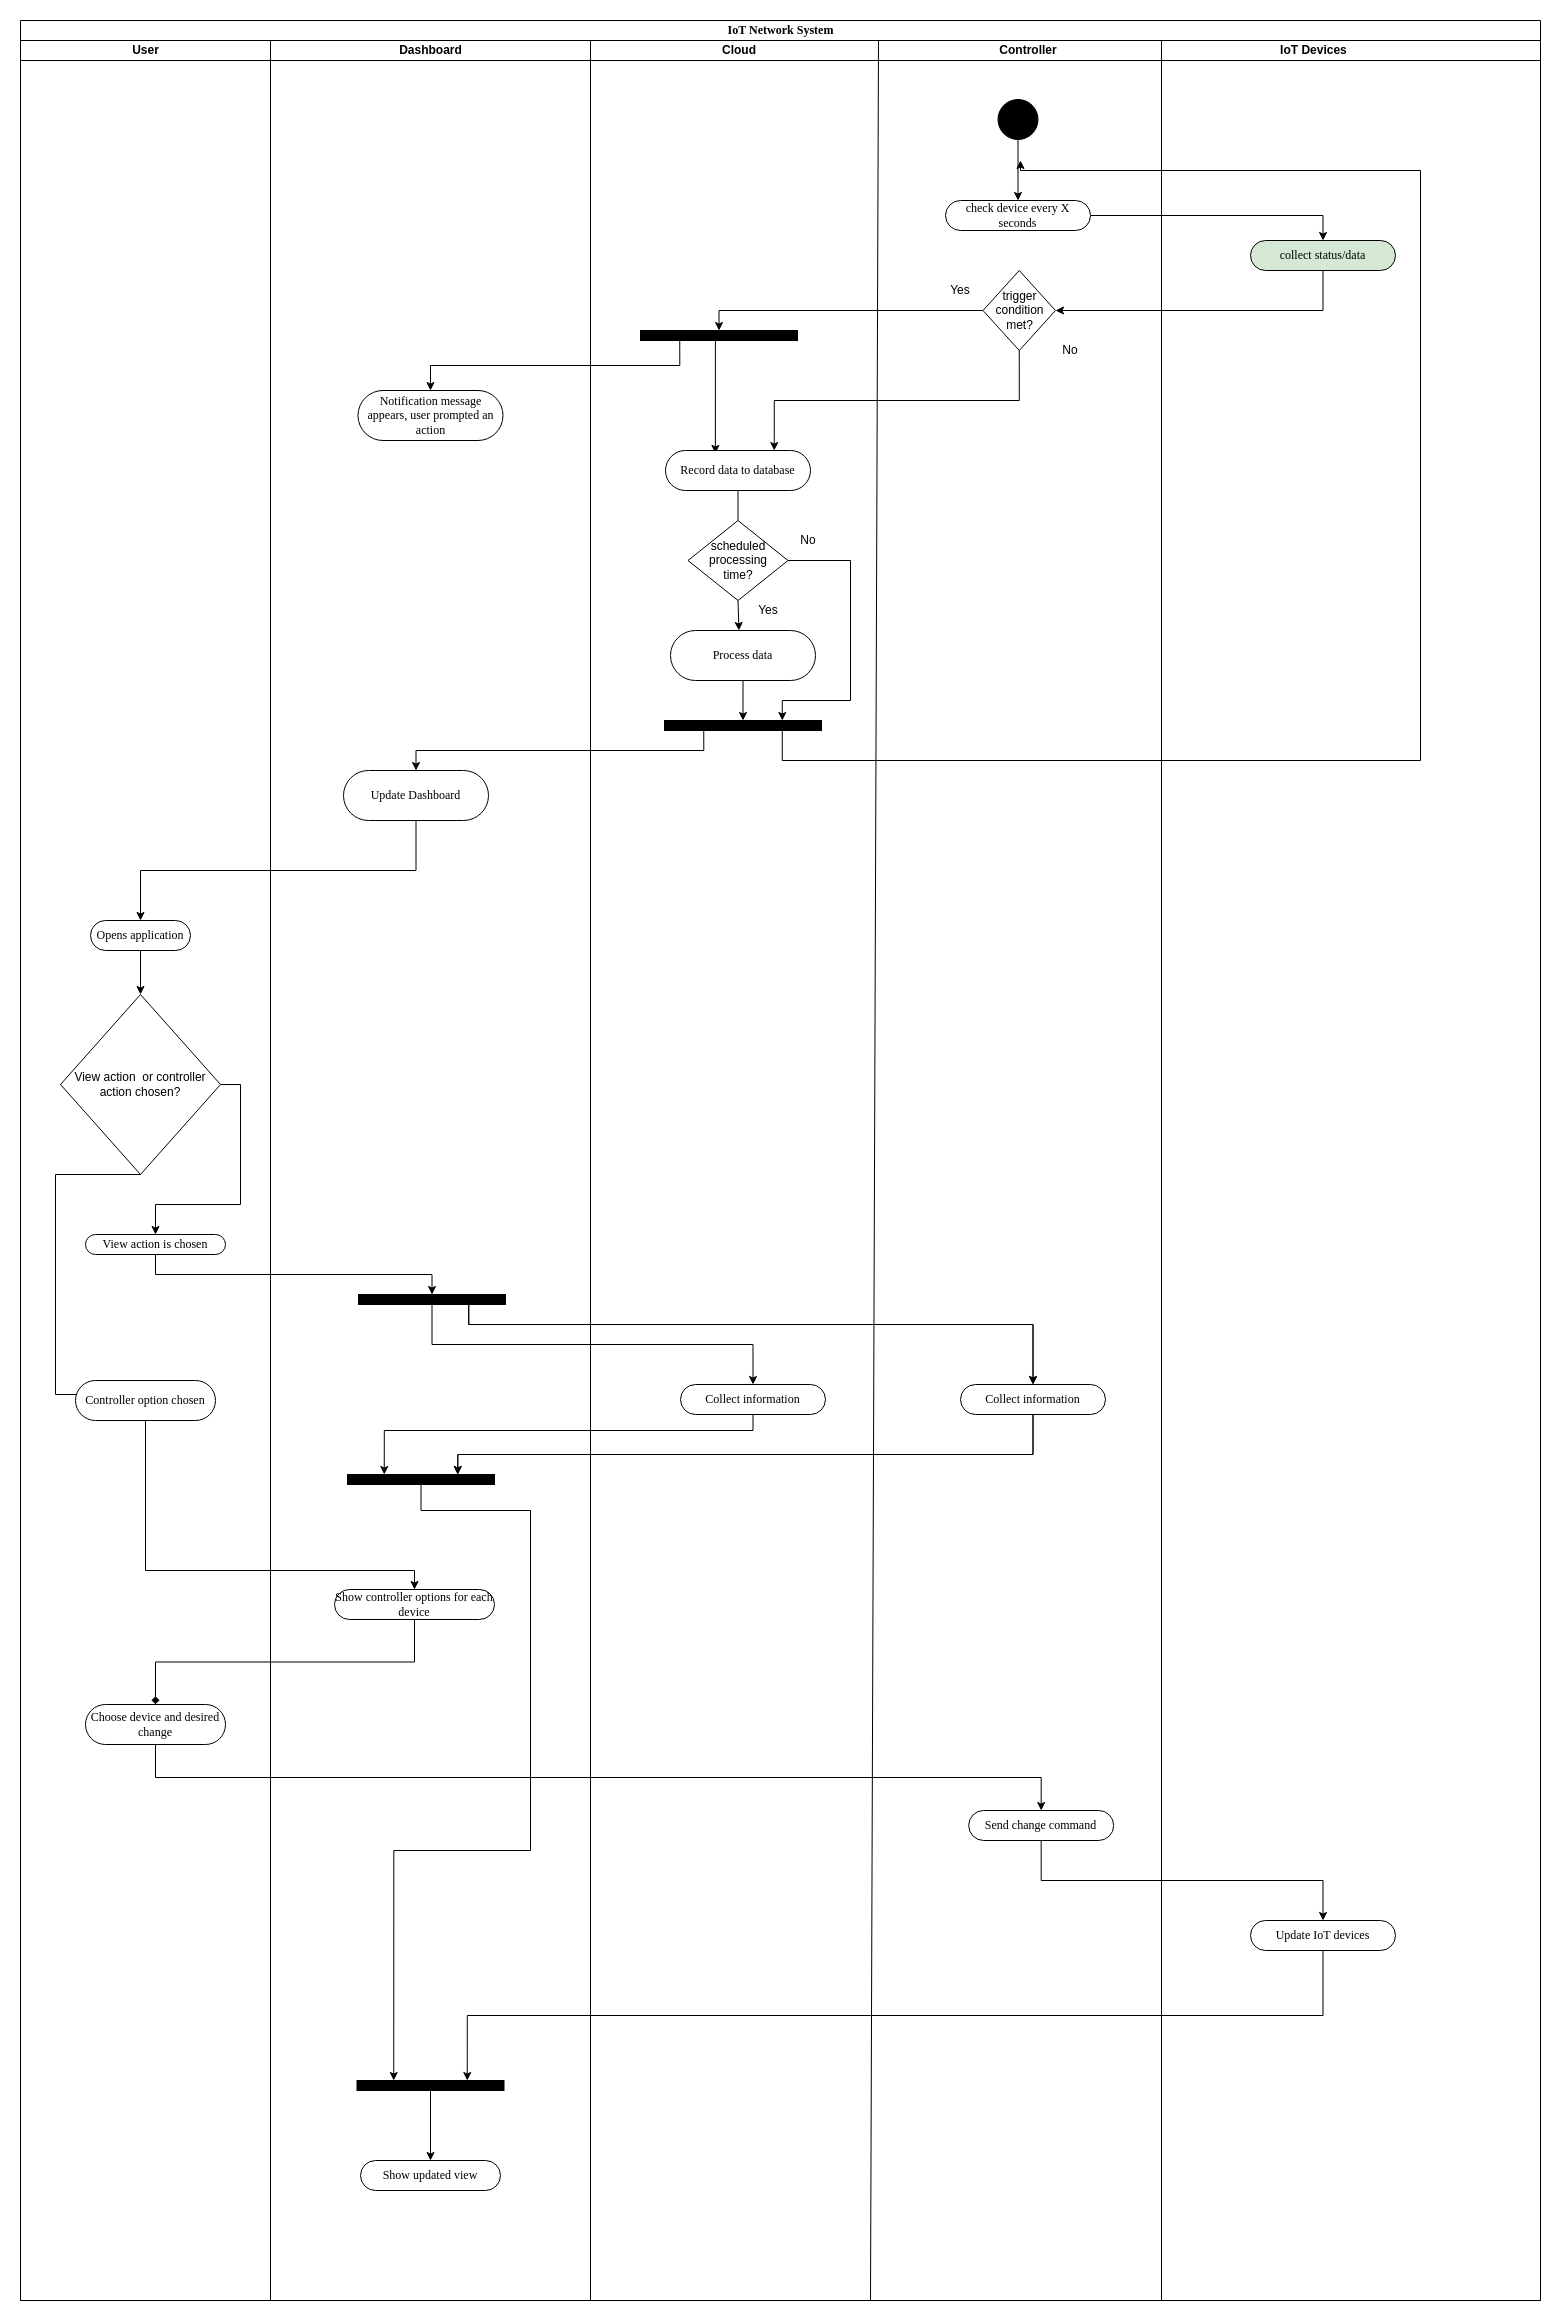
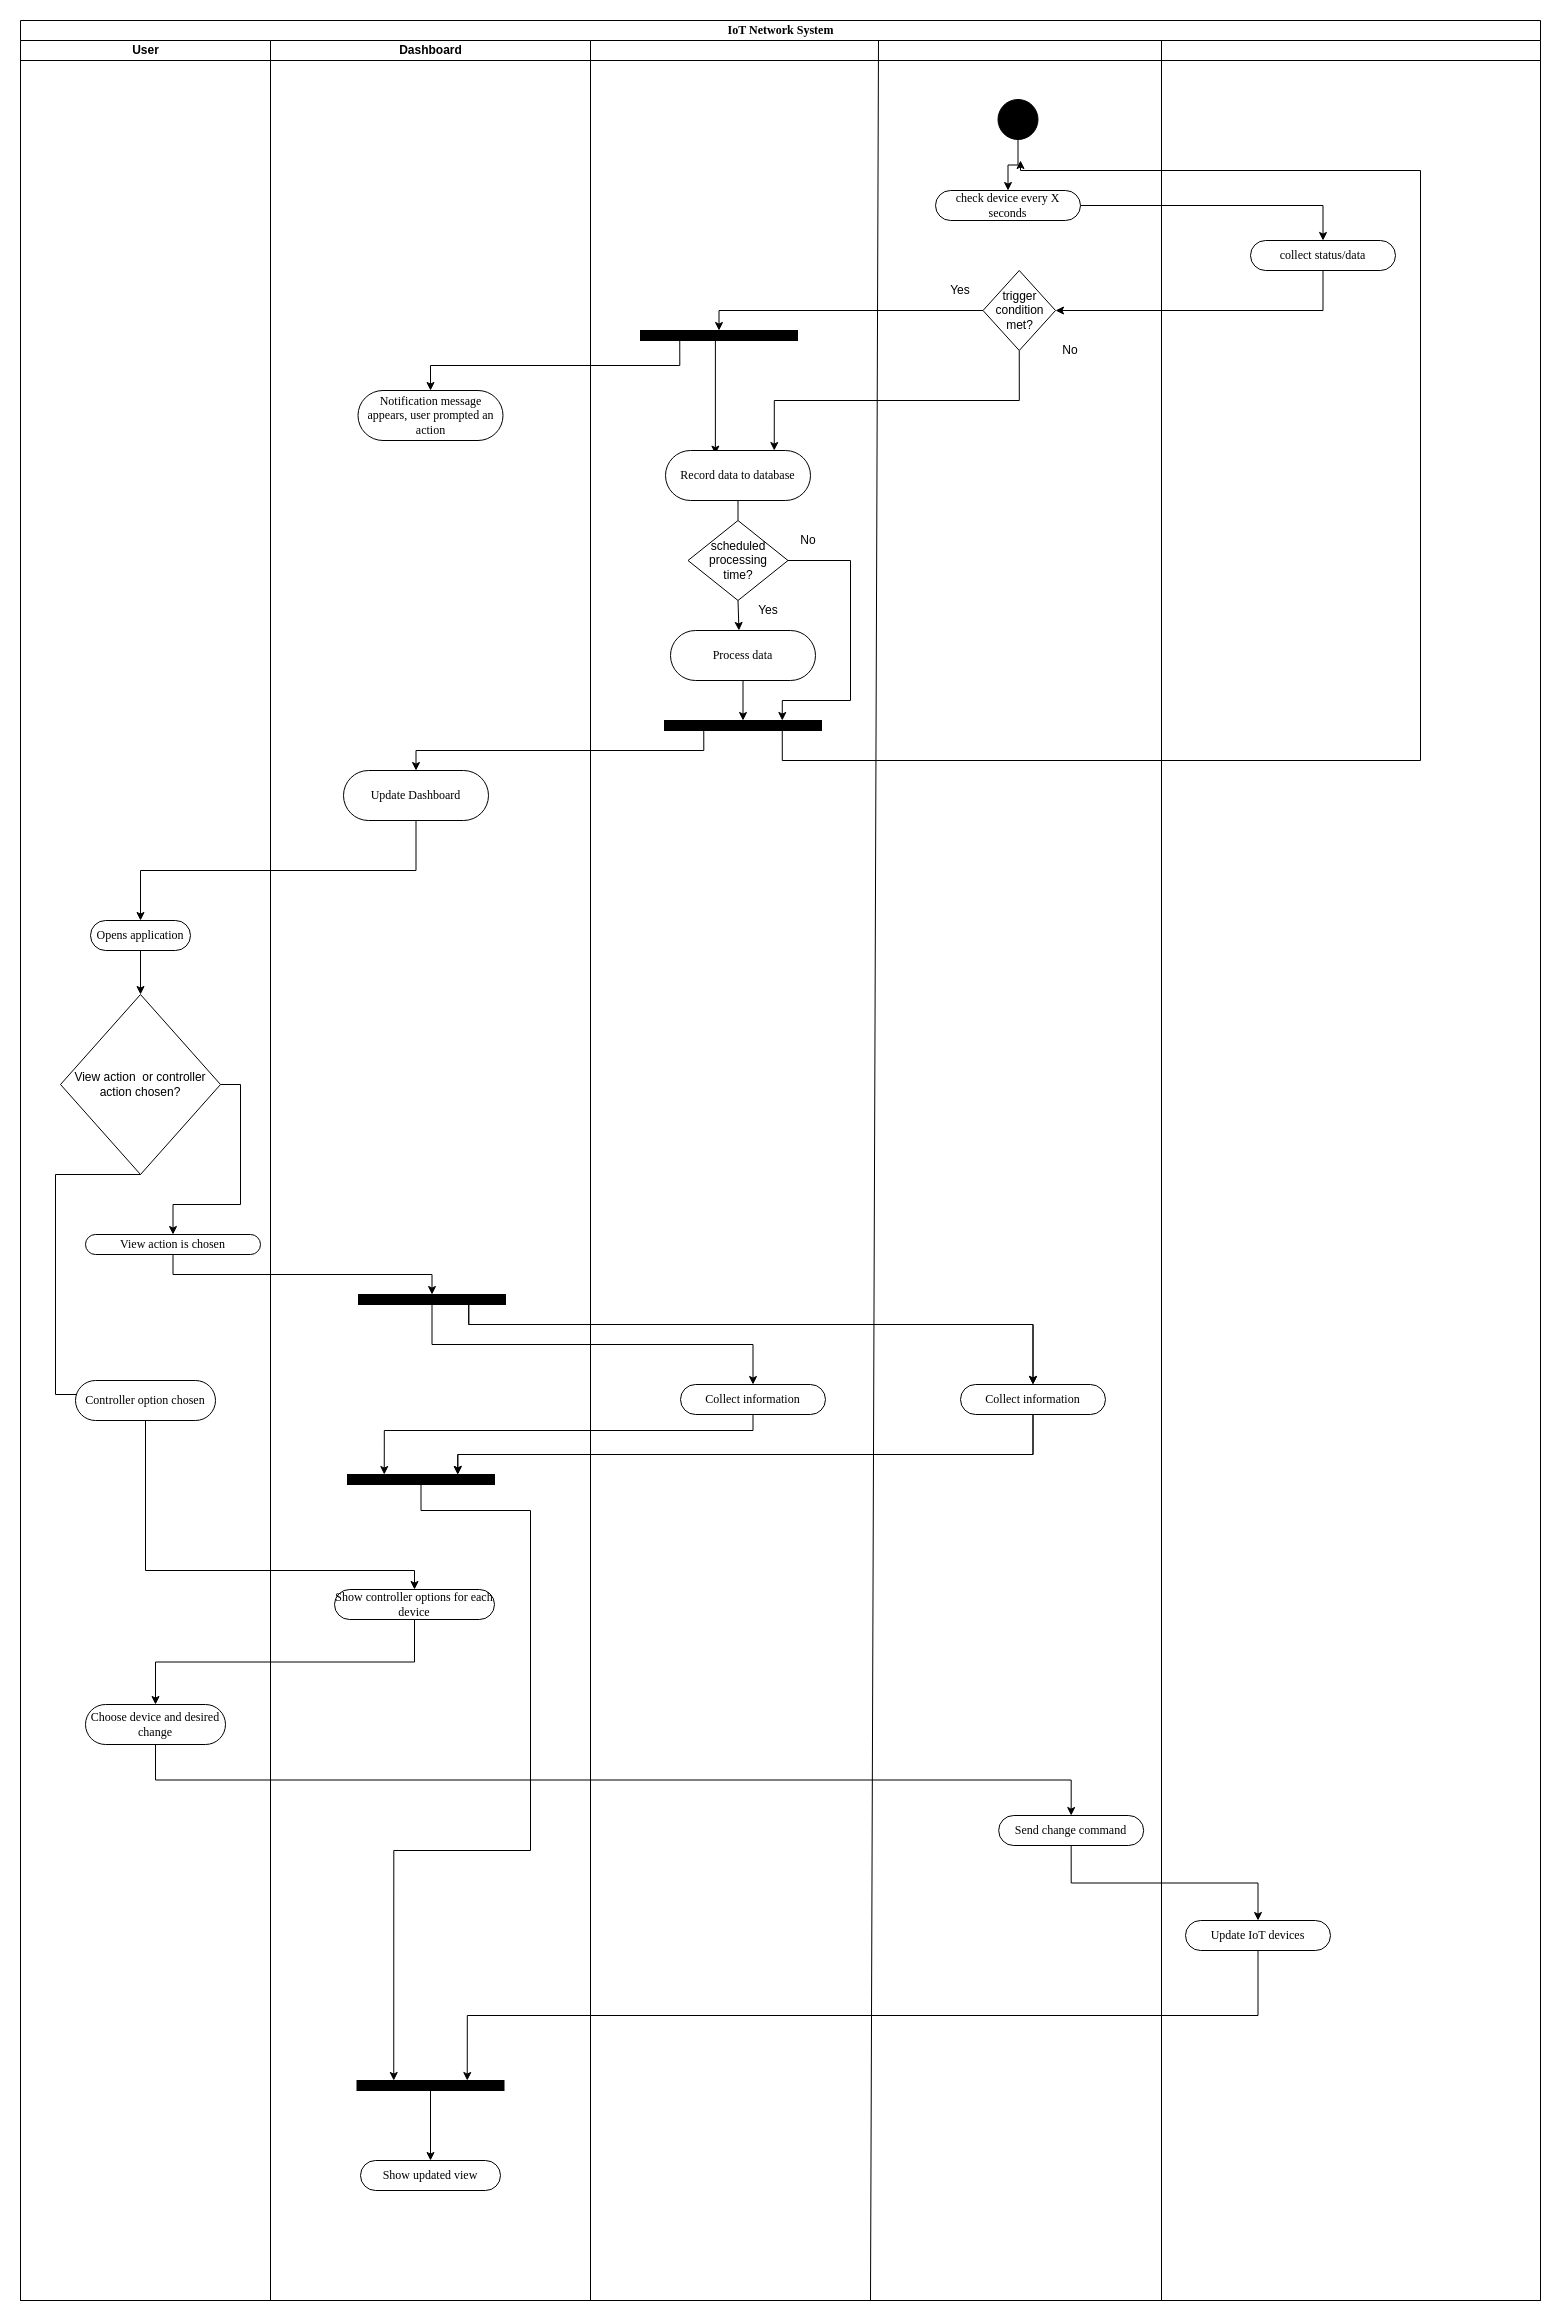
(1096, 51) -> none
(1018, 216) -> (1008, 206)
(1323, 256) -> (1323, 256)
(738, 471) -> (738, 476)
(156, 1245) -> (173, 1245)
(156, 1695) -> (156, 1696)
(1041, 1826) -> (1071, 1831)
(1323, 1936) -> (1258, 1936)
